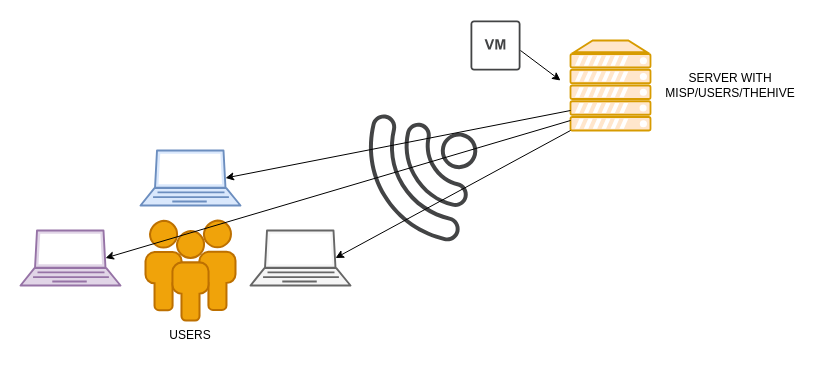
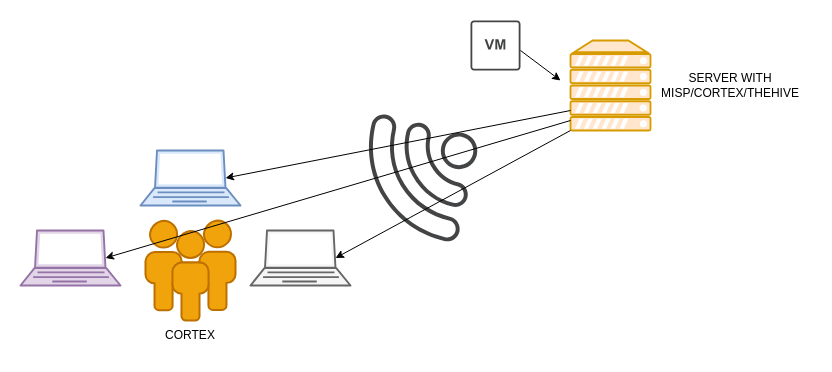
(731, 86) -> (731, 86)
(191, 336) -> (191, 336)
